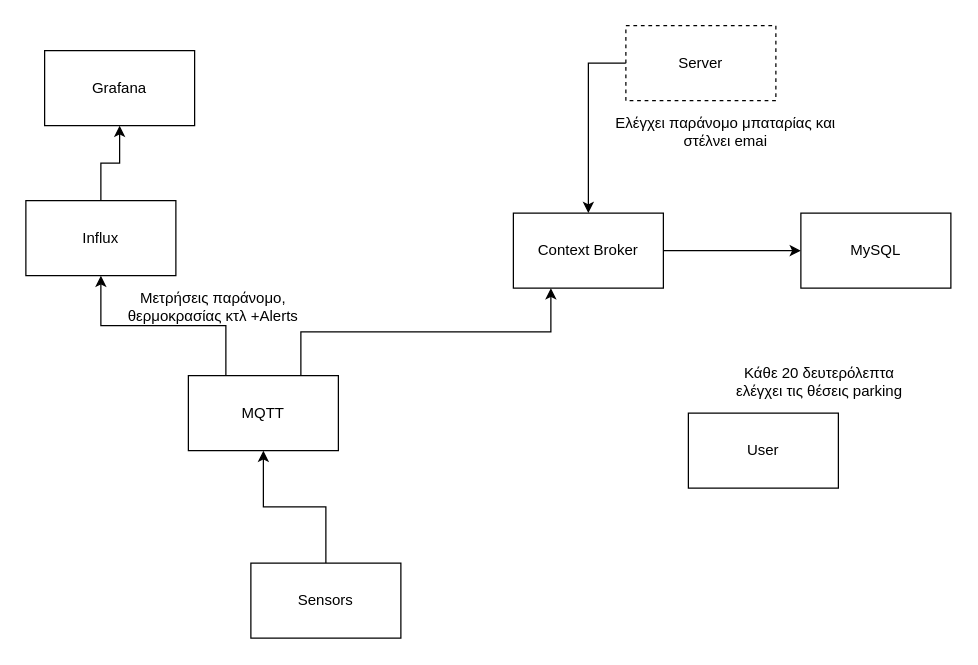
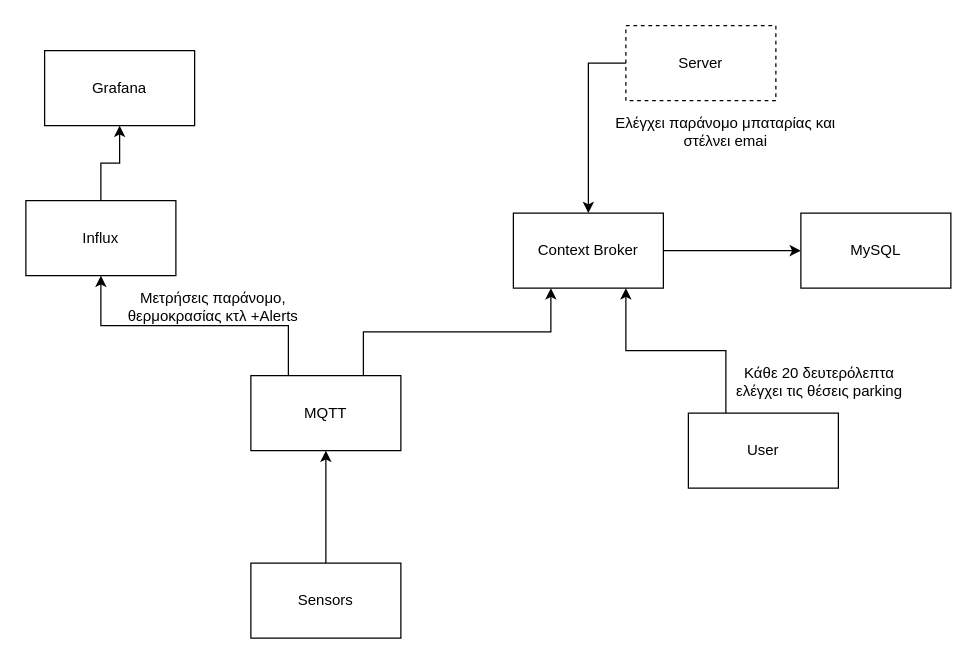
none -> (680, 351)
(263, 413) -> (326, 413)
